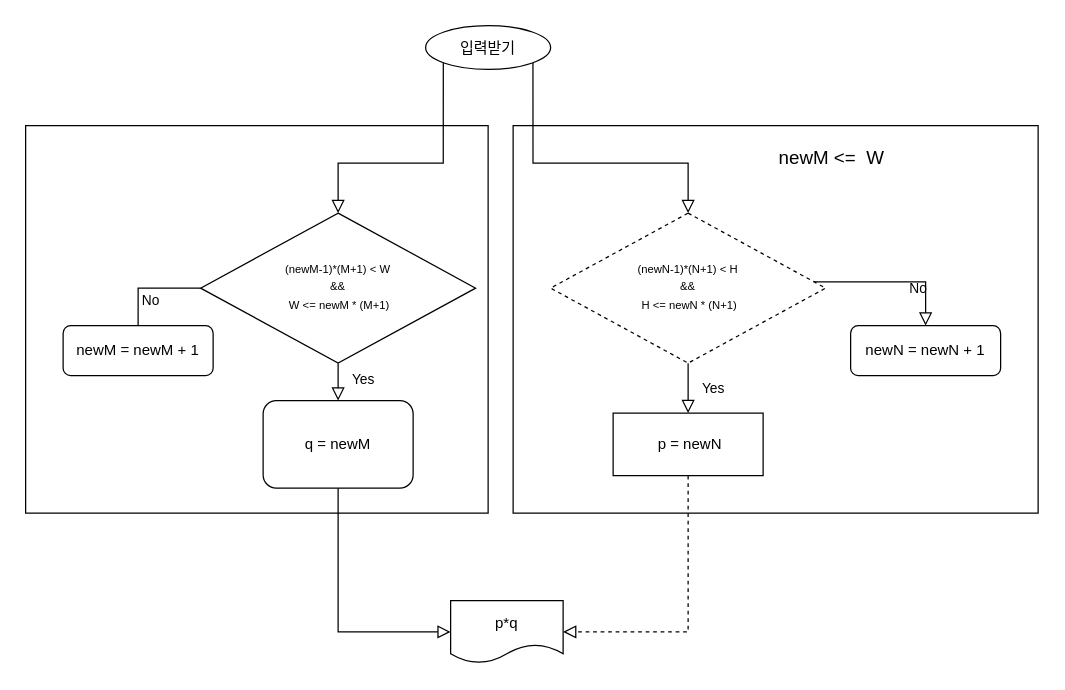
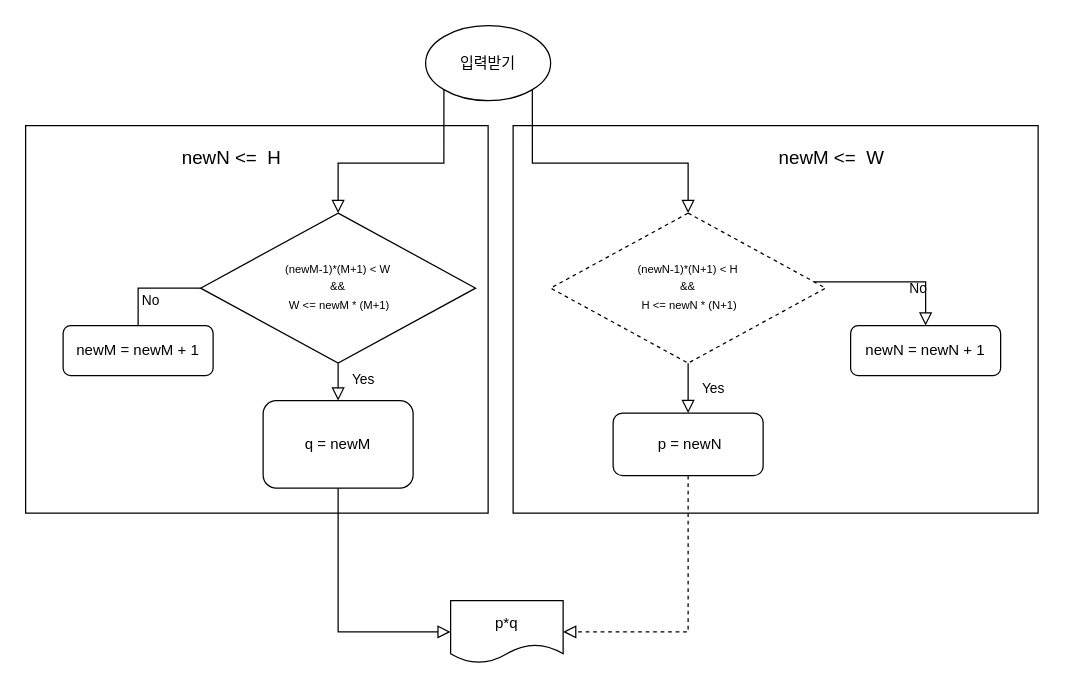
(488, 48) -> (488, 63)
none -> (232, 157)
(688, 444) -> (688, 444)
